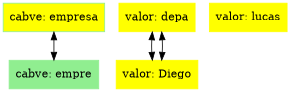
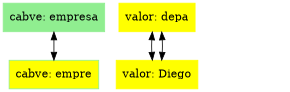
(54, 17) -> (54, 17)
(248, 17) -> none
(54, 75) -> (54, 75)
